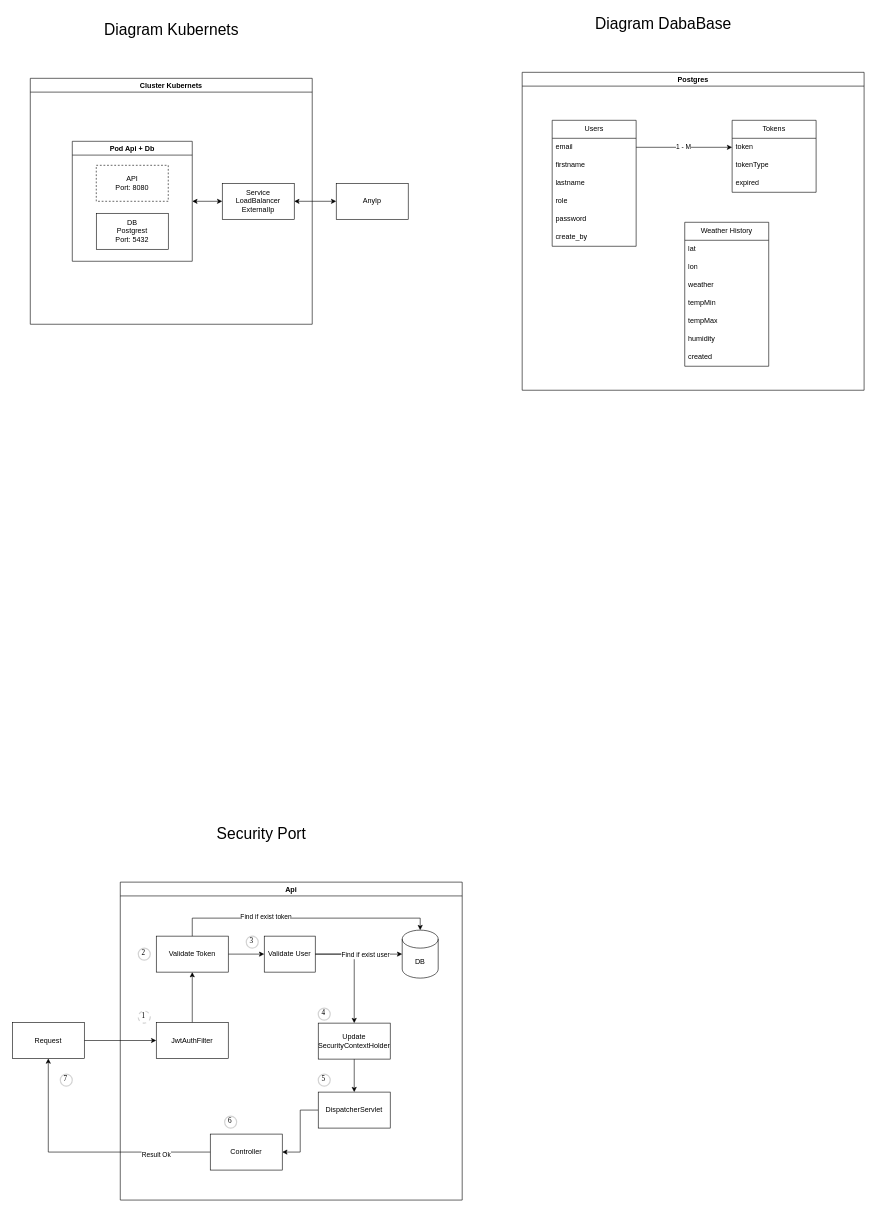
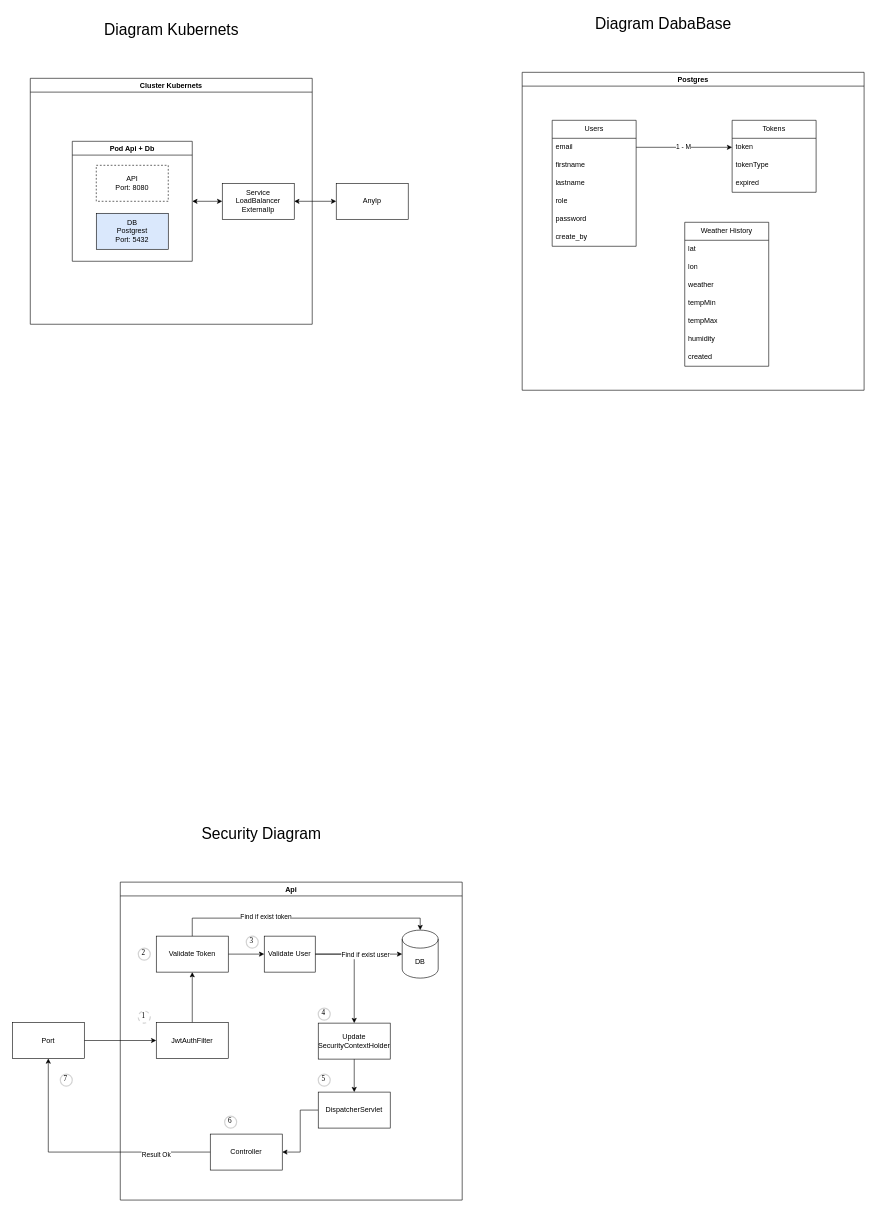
(132, 231) -> (132, 231)
(262, 834) -> (262, 834)
(48, 1041) -> (48, 1041)
